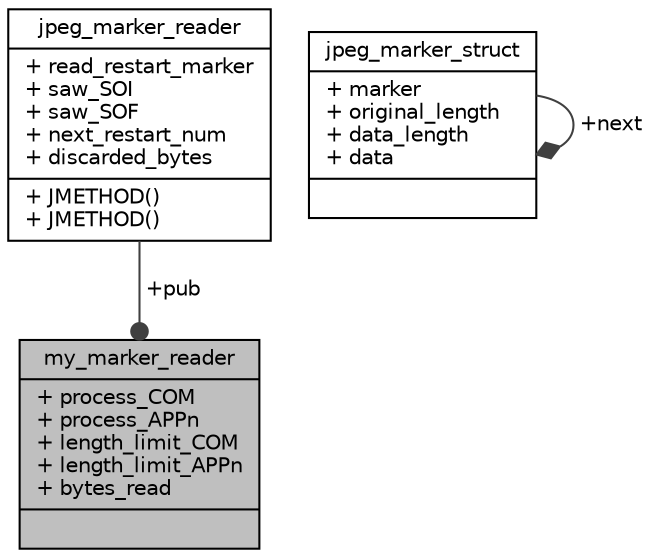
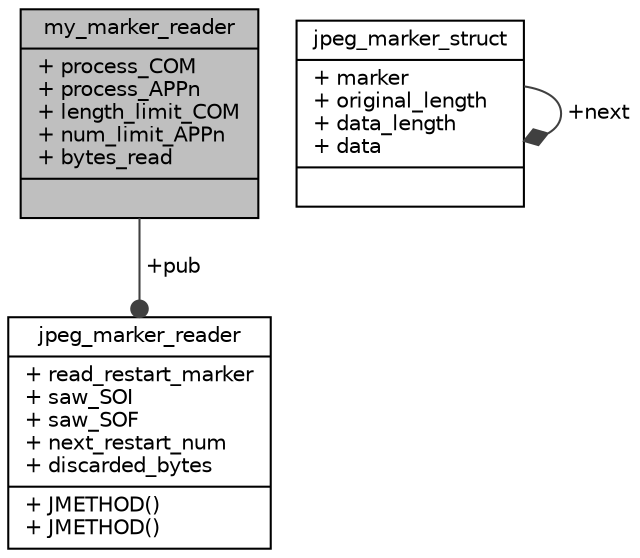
(140, 282) -> (140, 259)
(140, 466) -> (131, 135)
